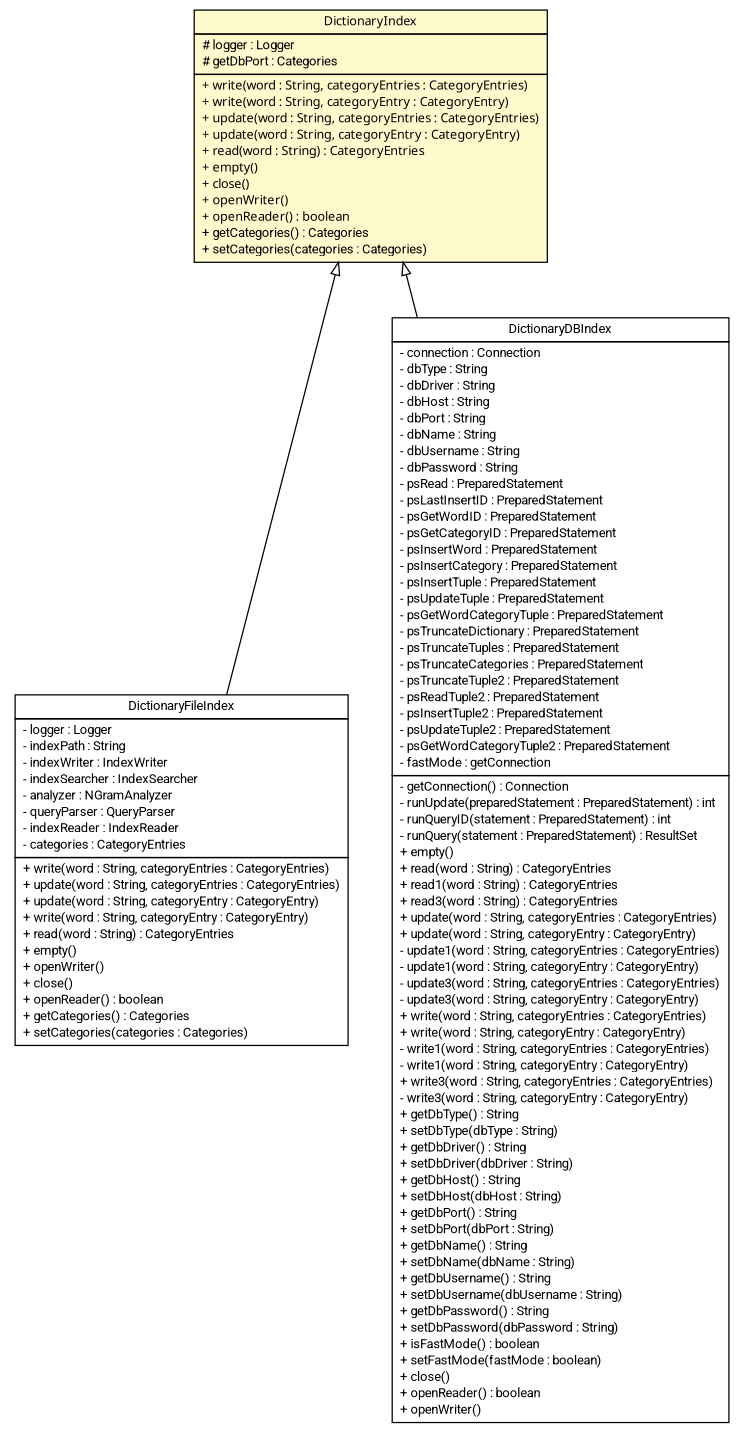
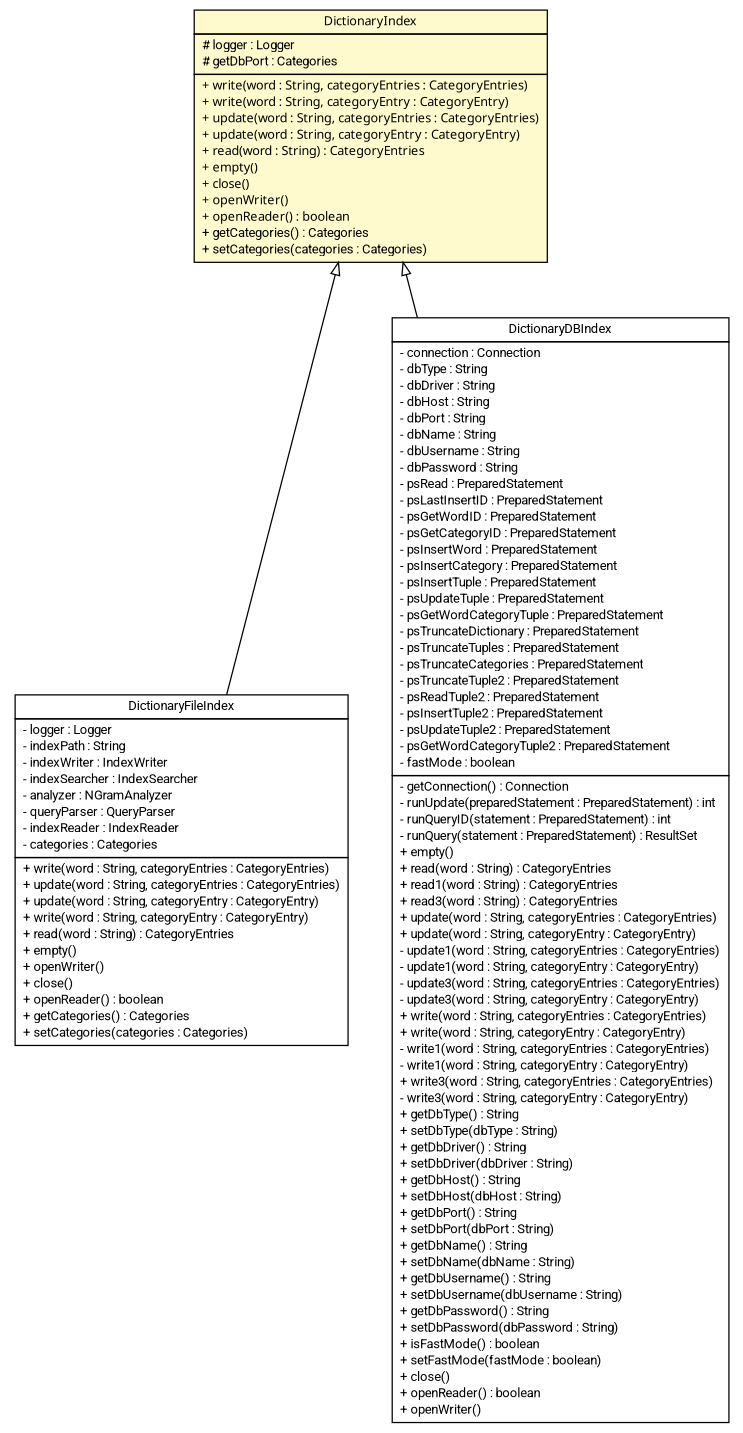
(475, 763) -> (458, 763)
(105, 845) -> (91, 845)
